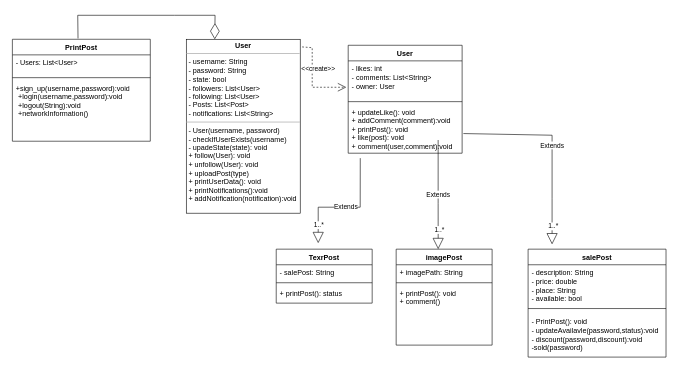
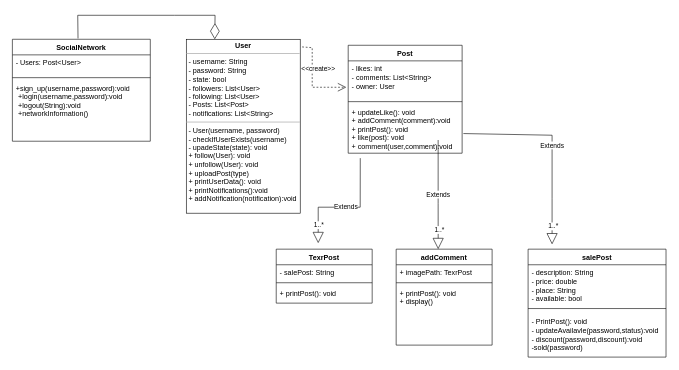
(81, 48) -> (81, 48)
(405, 54) -> (405, 54)
(50, 63) -> (51, 63)
(444, 258) -> (444, 258)
(434, 273) -> (438, 273)
(318, 294) -> (314, 294)
(434, 298) -> (434, 298)
